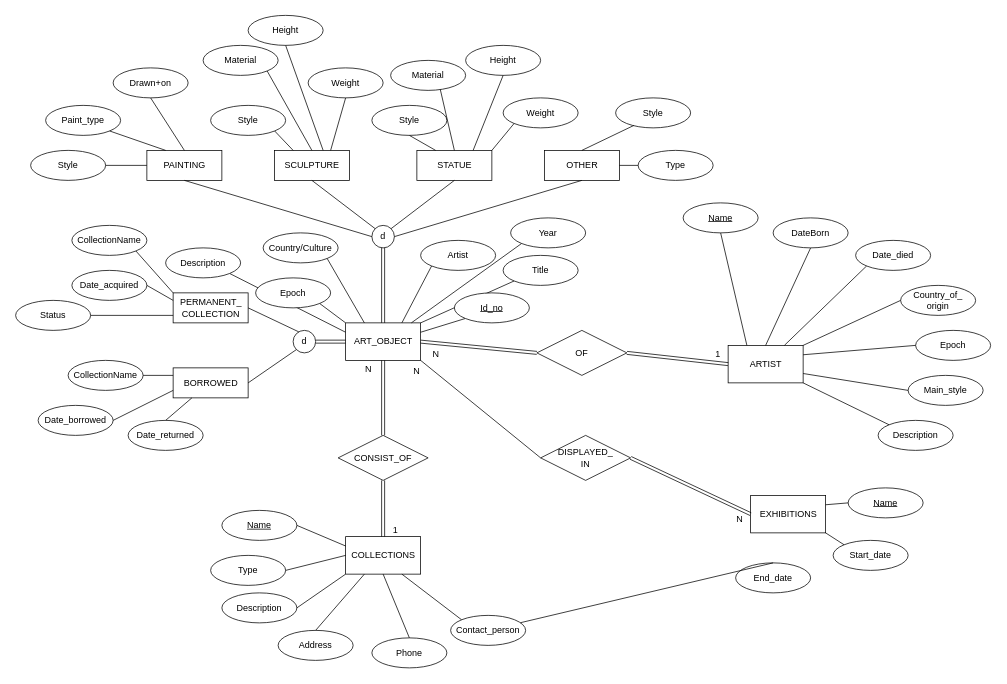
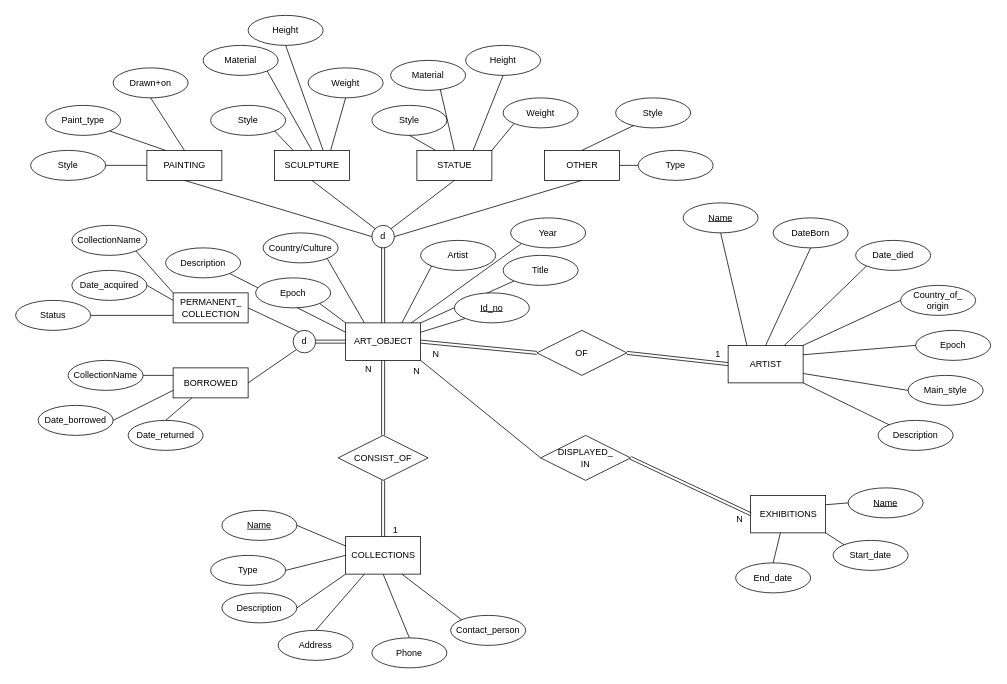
(647, 593) -> (776, 548)
